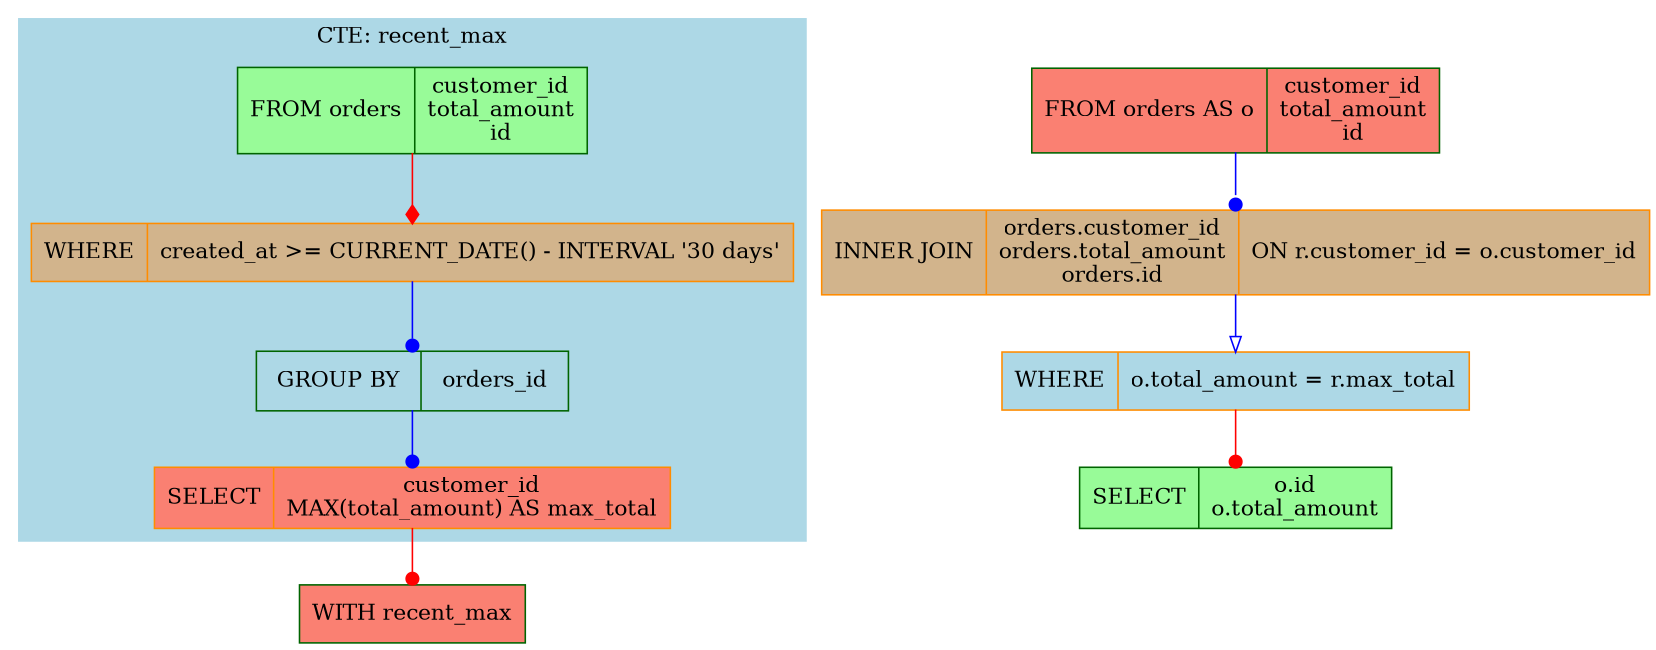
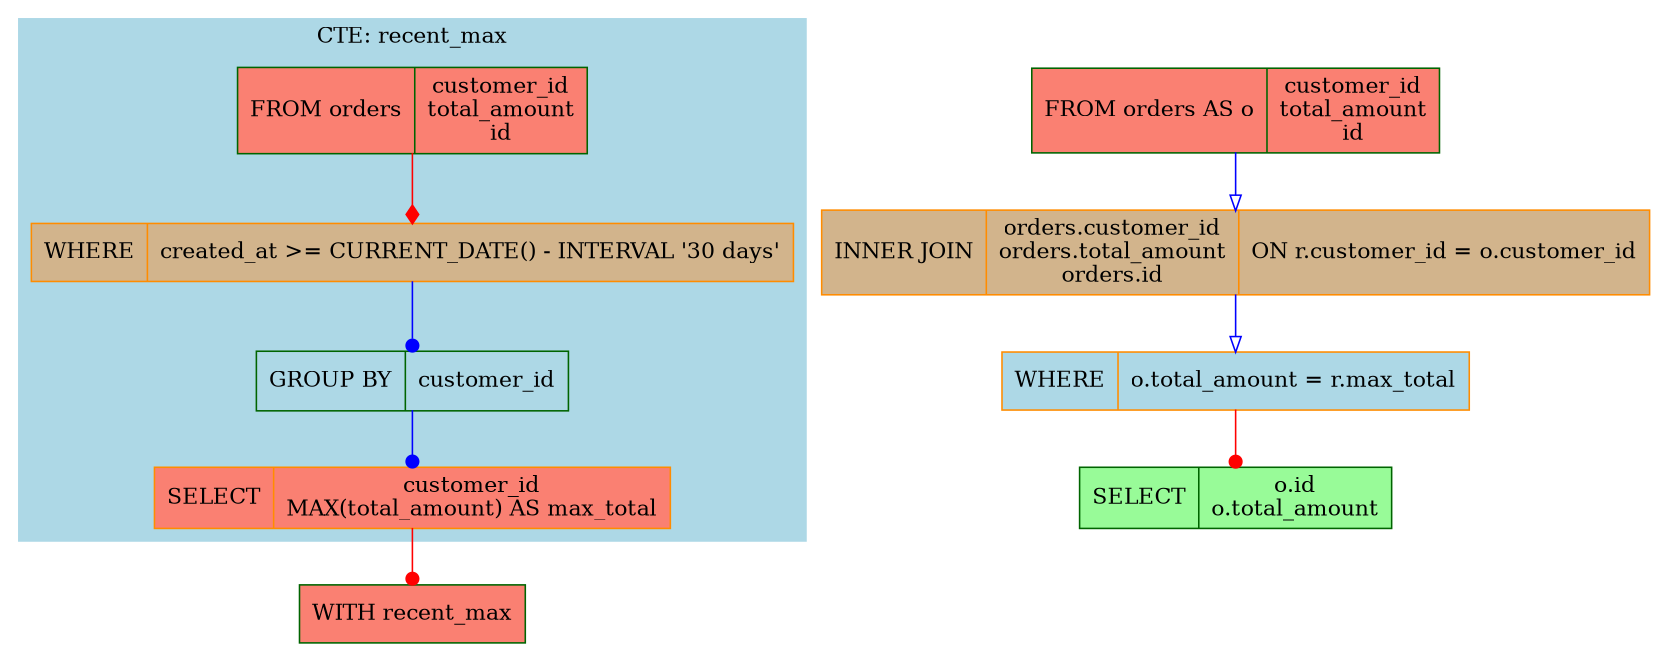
(412, 111) -> (412, 111)
(1236, 174) -> (1236, 174)
(495, 380) -> (487, 380)
